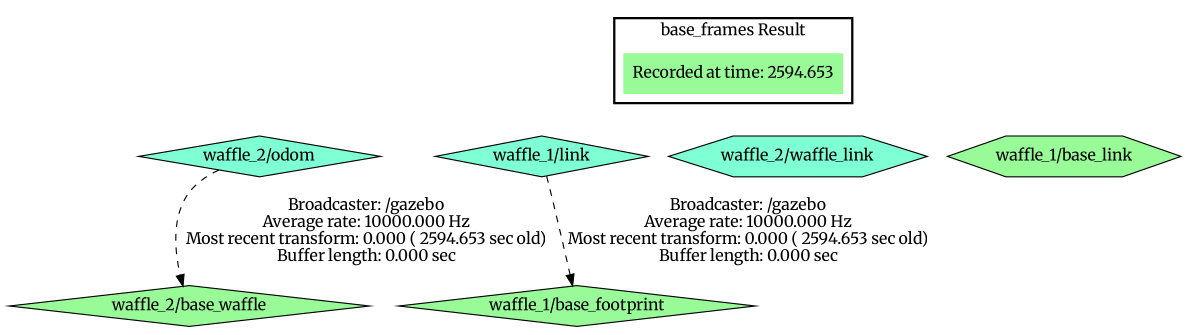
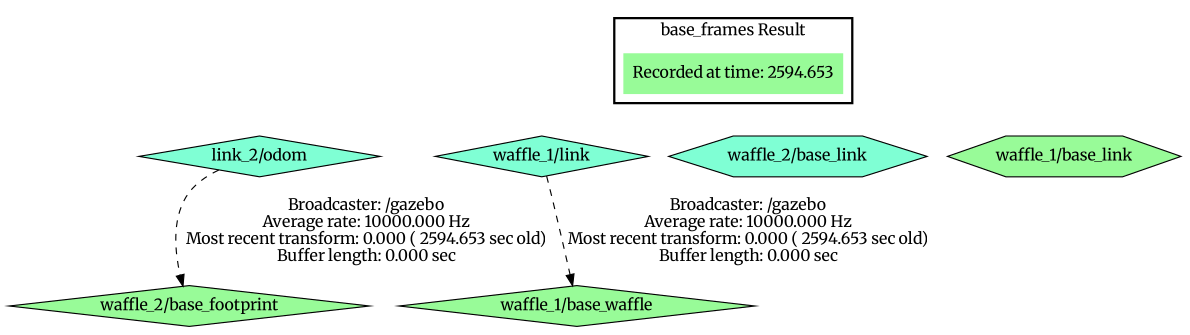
(260, 156) -> (260, 156)
(798, 156) -> (798, 156)
(189, 306) -> (189, 306)
(577, 306) -> (577, 306)
